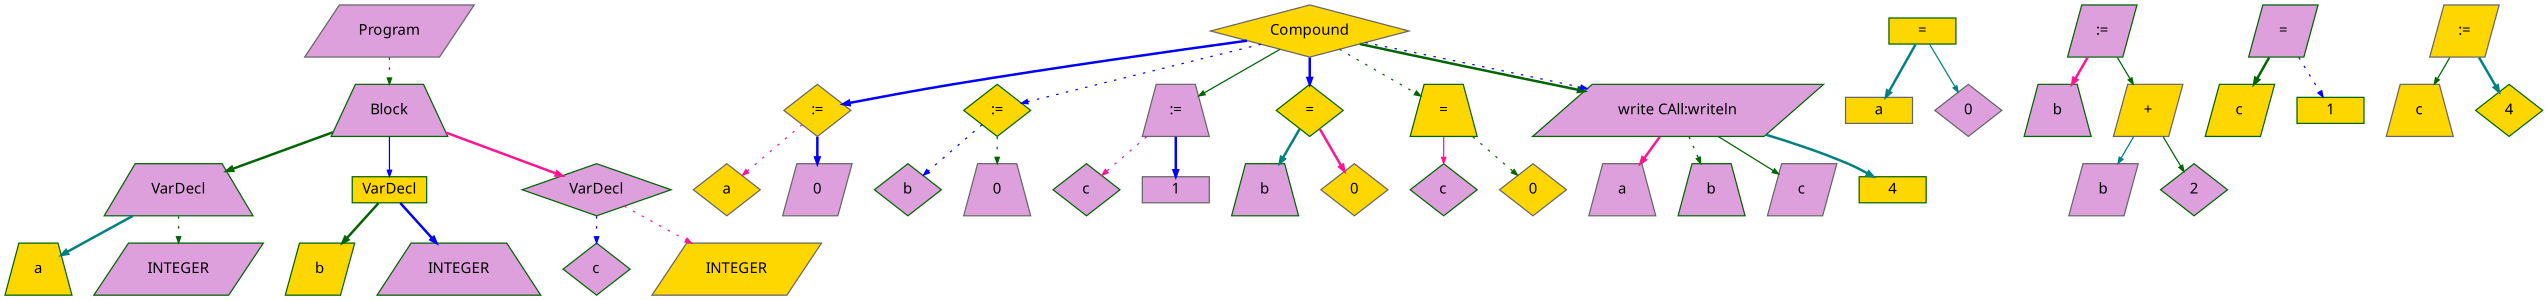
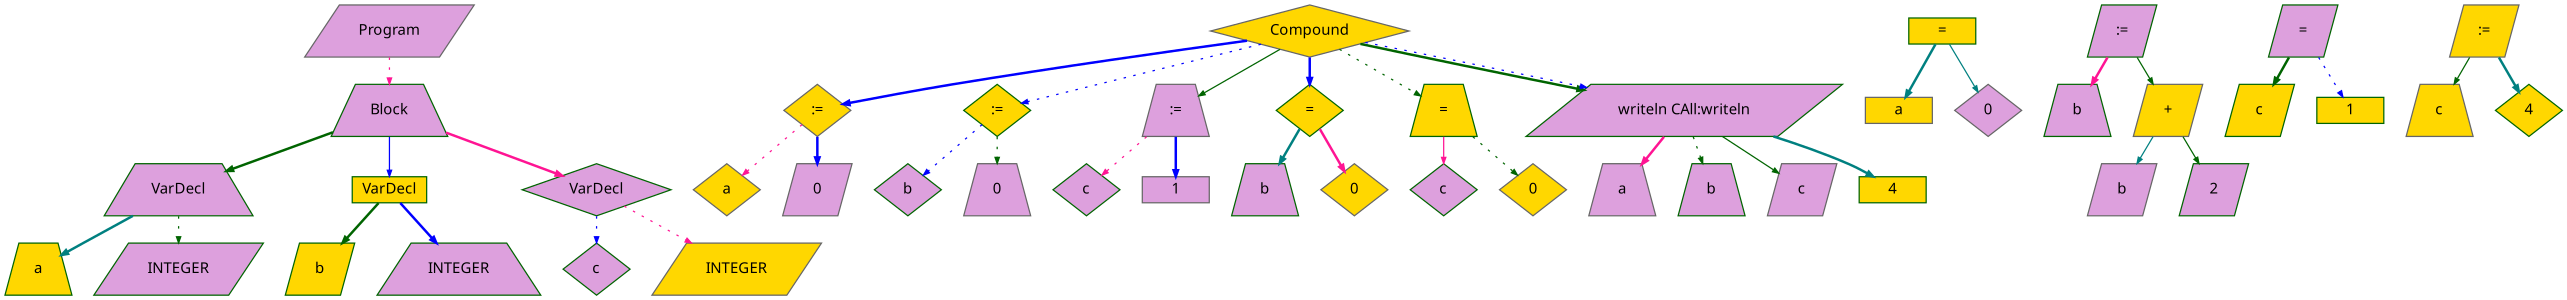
(389, 68) -> (389, 68)
(1678, 110) -> (1684, 110)
(2194, 190) -> (2214, 190)
